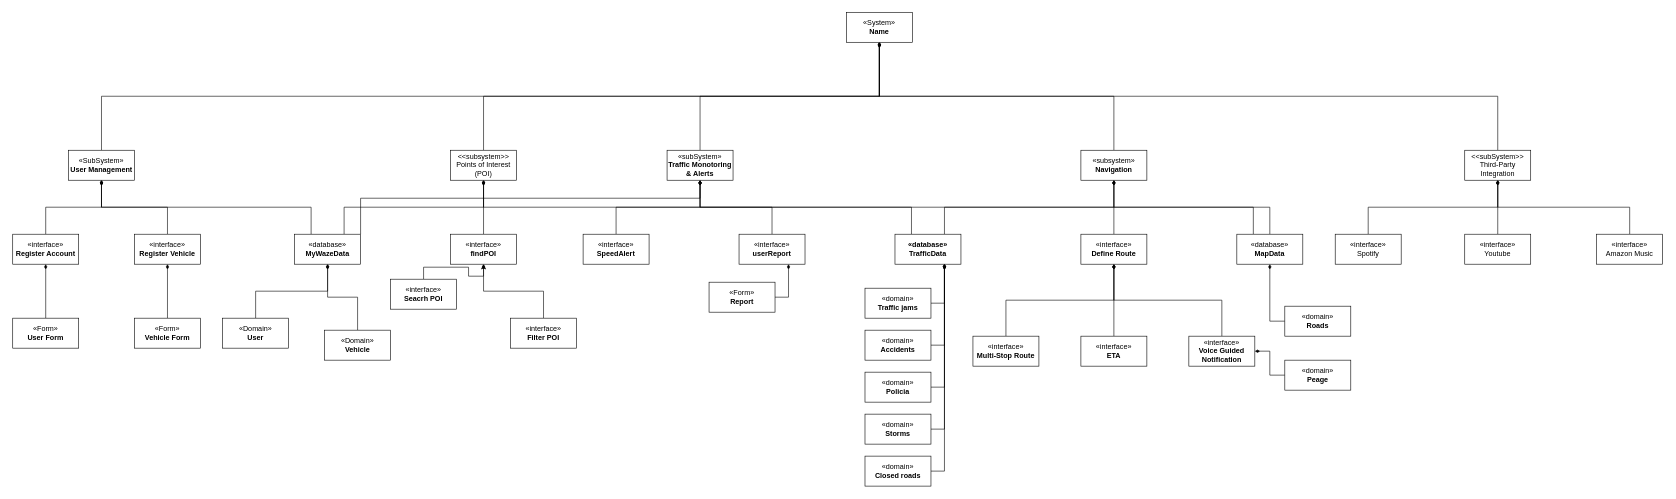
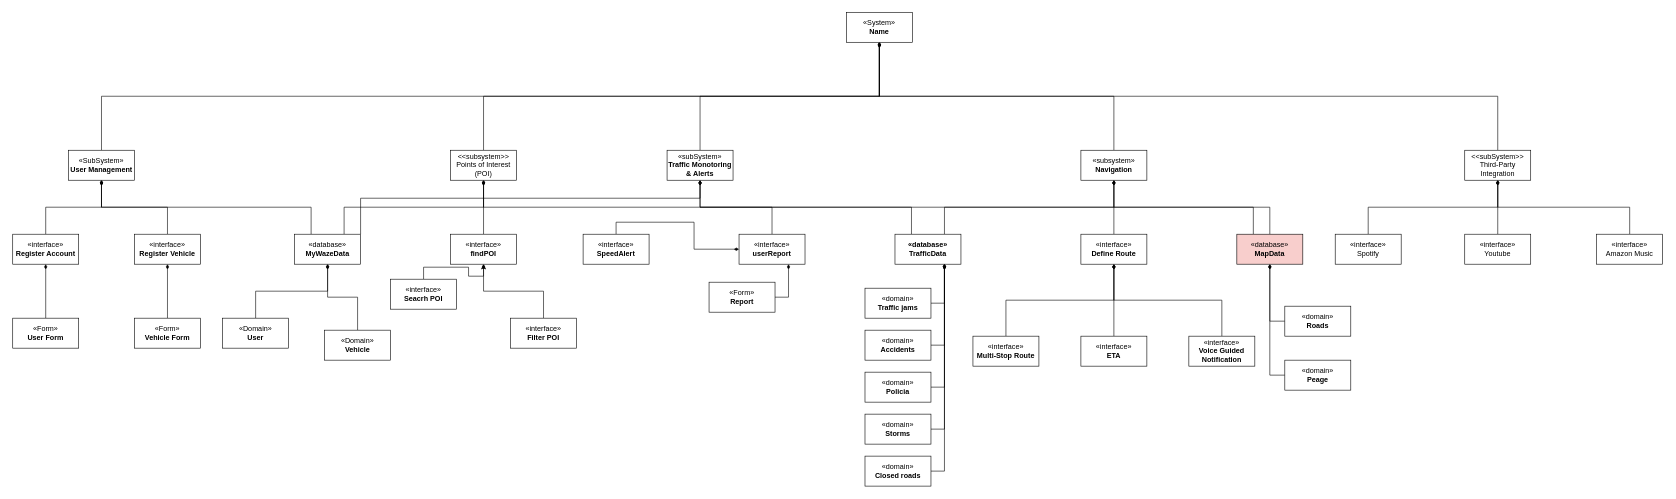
(616, 217) -> (693, 222)
(1270, 249) -> (1270, 249)
(1261, 351) -> (1270, 338)
